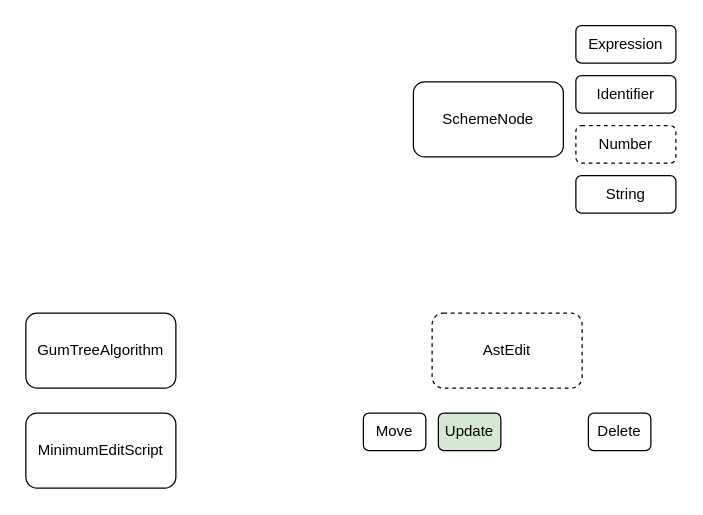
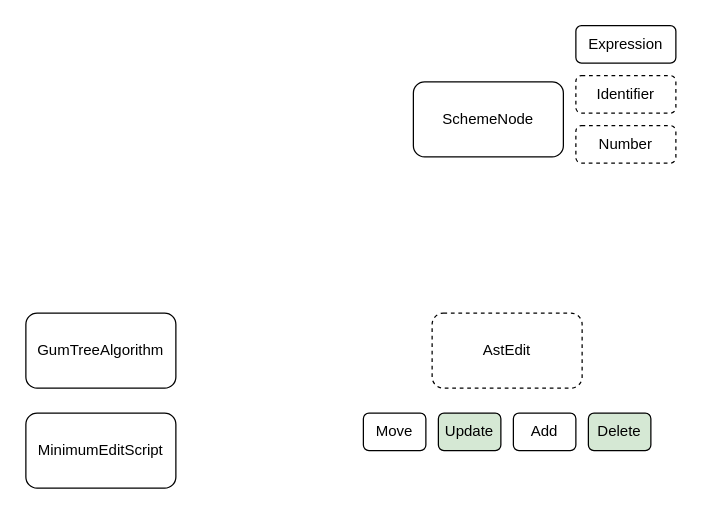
(626, 94) -> (626, 94)
(626, 194) -> none
none -> (544, 432)
(619, 432) -> (619, 432)
